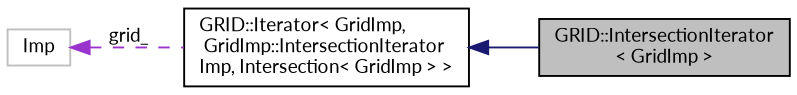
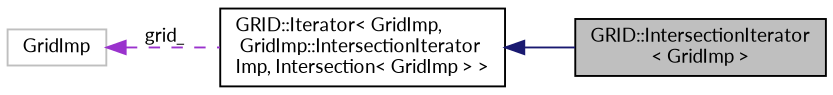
(39, 47) -> (57, 47)
